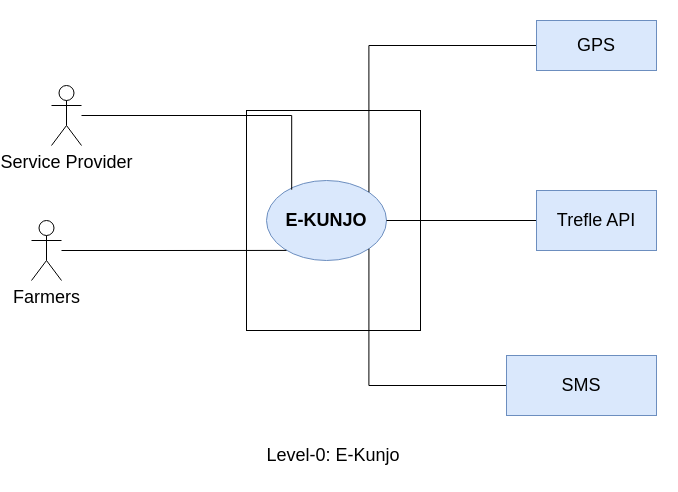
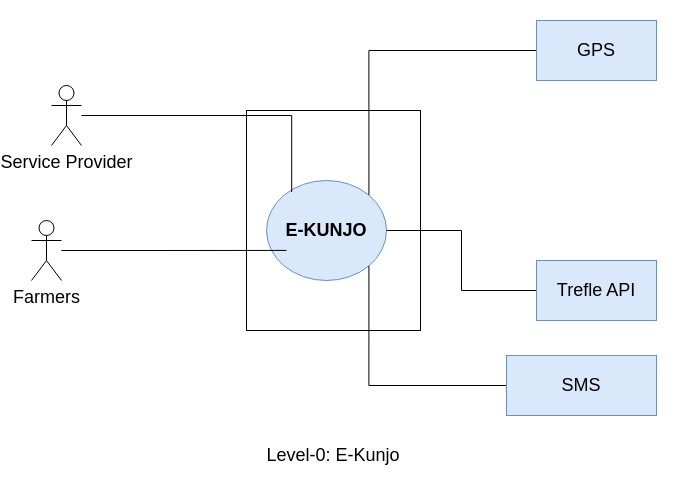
(597, 46) -> (597, 51)
(327, 221) -> (327, 231)
(597, 221) -> (597, 291)
